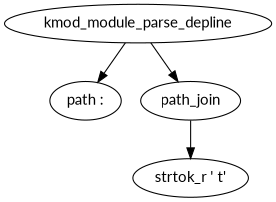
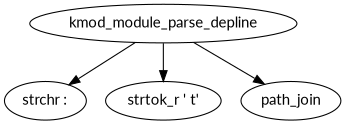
(86, 101) -> (45, 101)
(191, 134) -> (163, 57)
